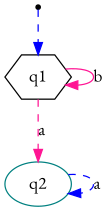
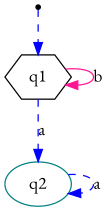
(38, 124) -> (38, 124)
